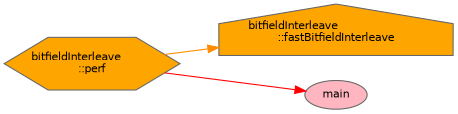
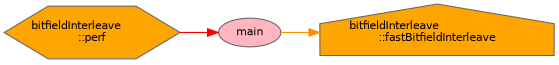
(186, 52) -> (295, 32)
